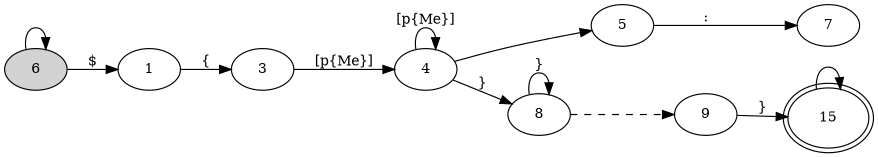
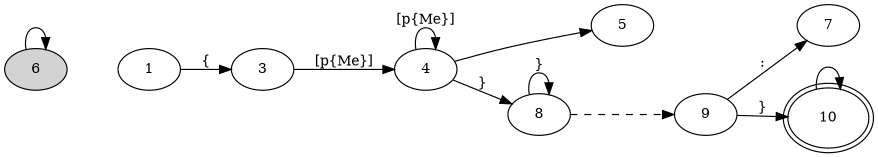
(719, 25) -> (762, 74)
(87, 69) -> none
(828, 118) -> (828, 118)
